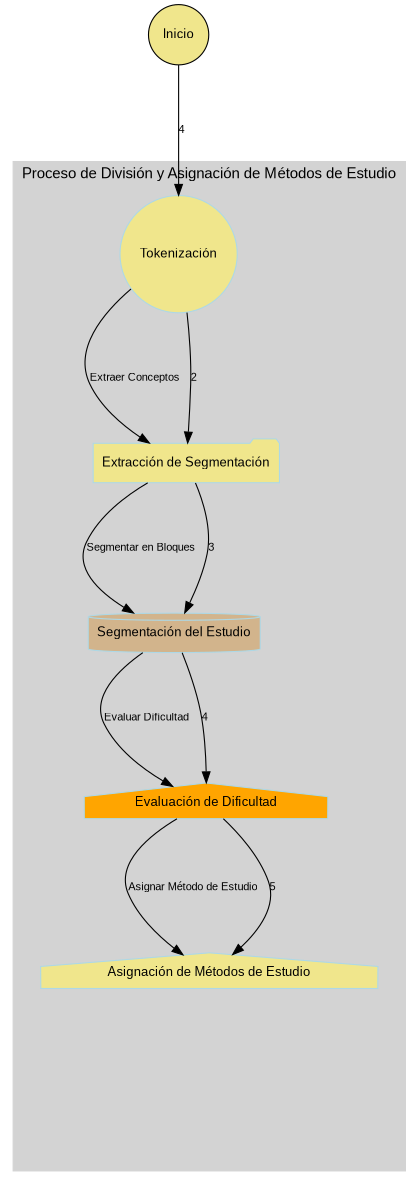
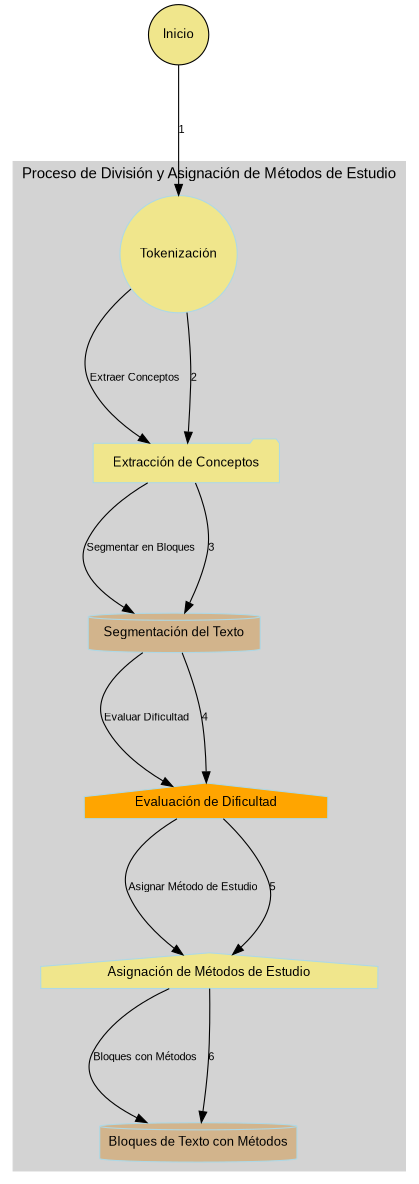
(182, 130) -> (182, 130)
(186, 463) -> (186, 463)
(174, 633) -> (174, 633)
none -> (198, 1142)
